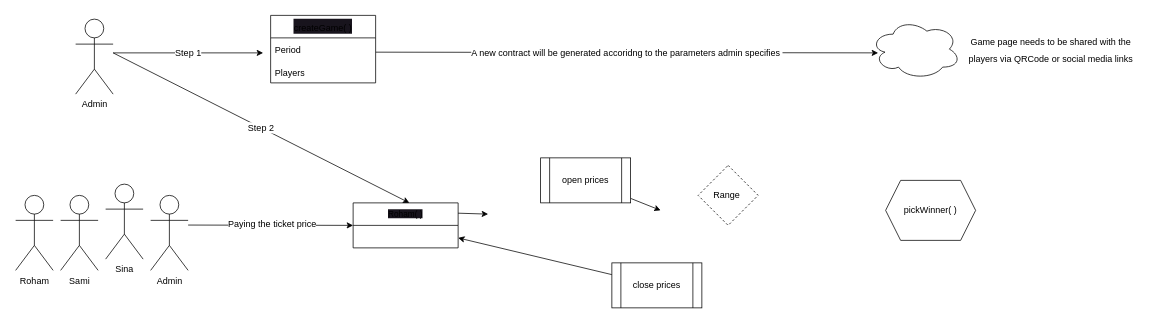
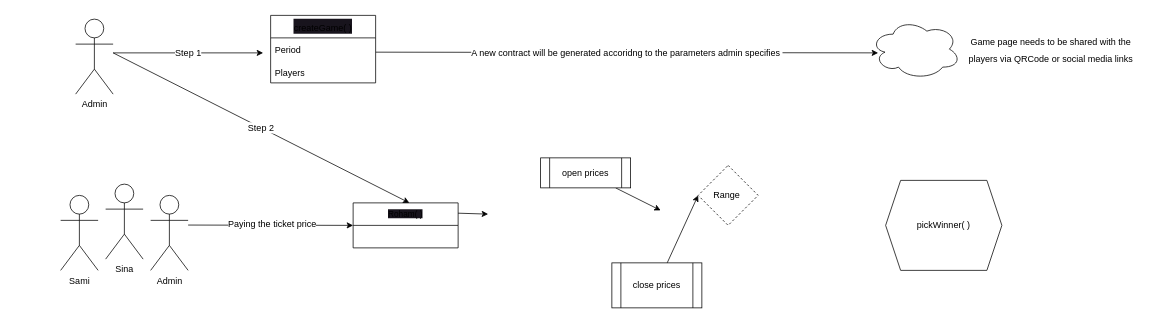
(585, 180) -> (585, 173)
(930, 210) -> (944, 225)
(34, 233) -> none
(538, 257) -> (681, 232)
